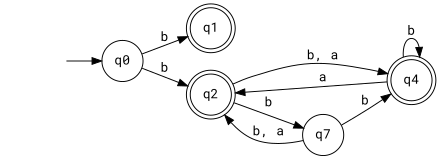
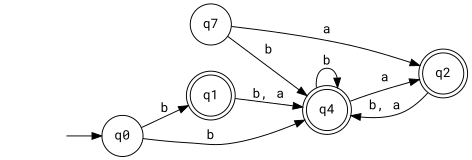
(160, 75) -> (221, 144)
none -> (264, 102)
(264, 114) -> none
(269, 132) -> (327, 30)
